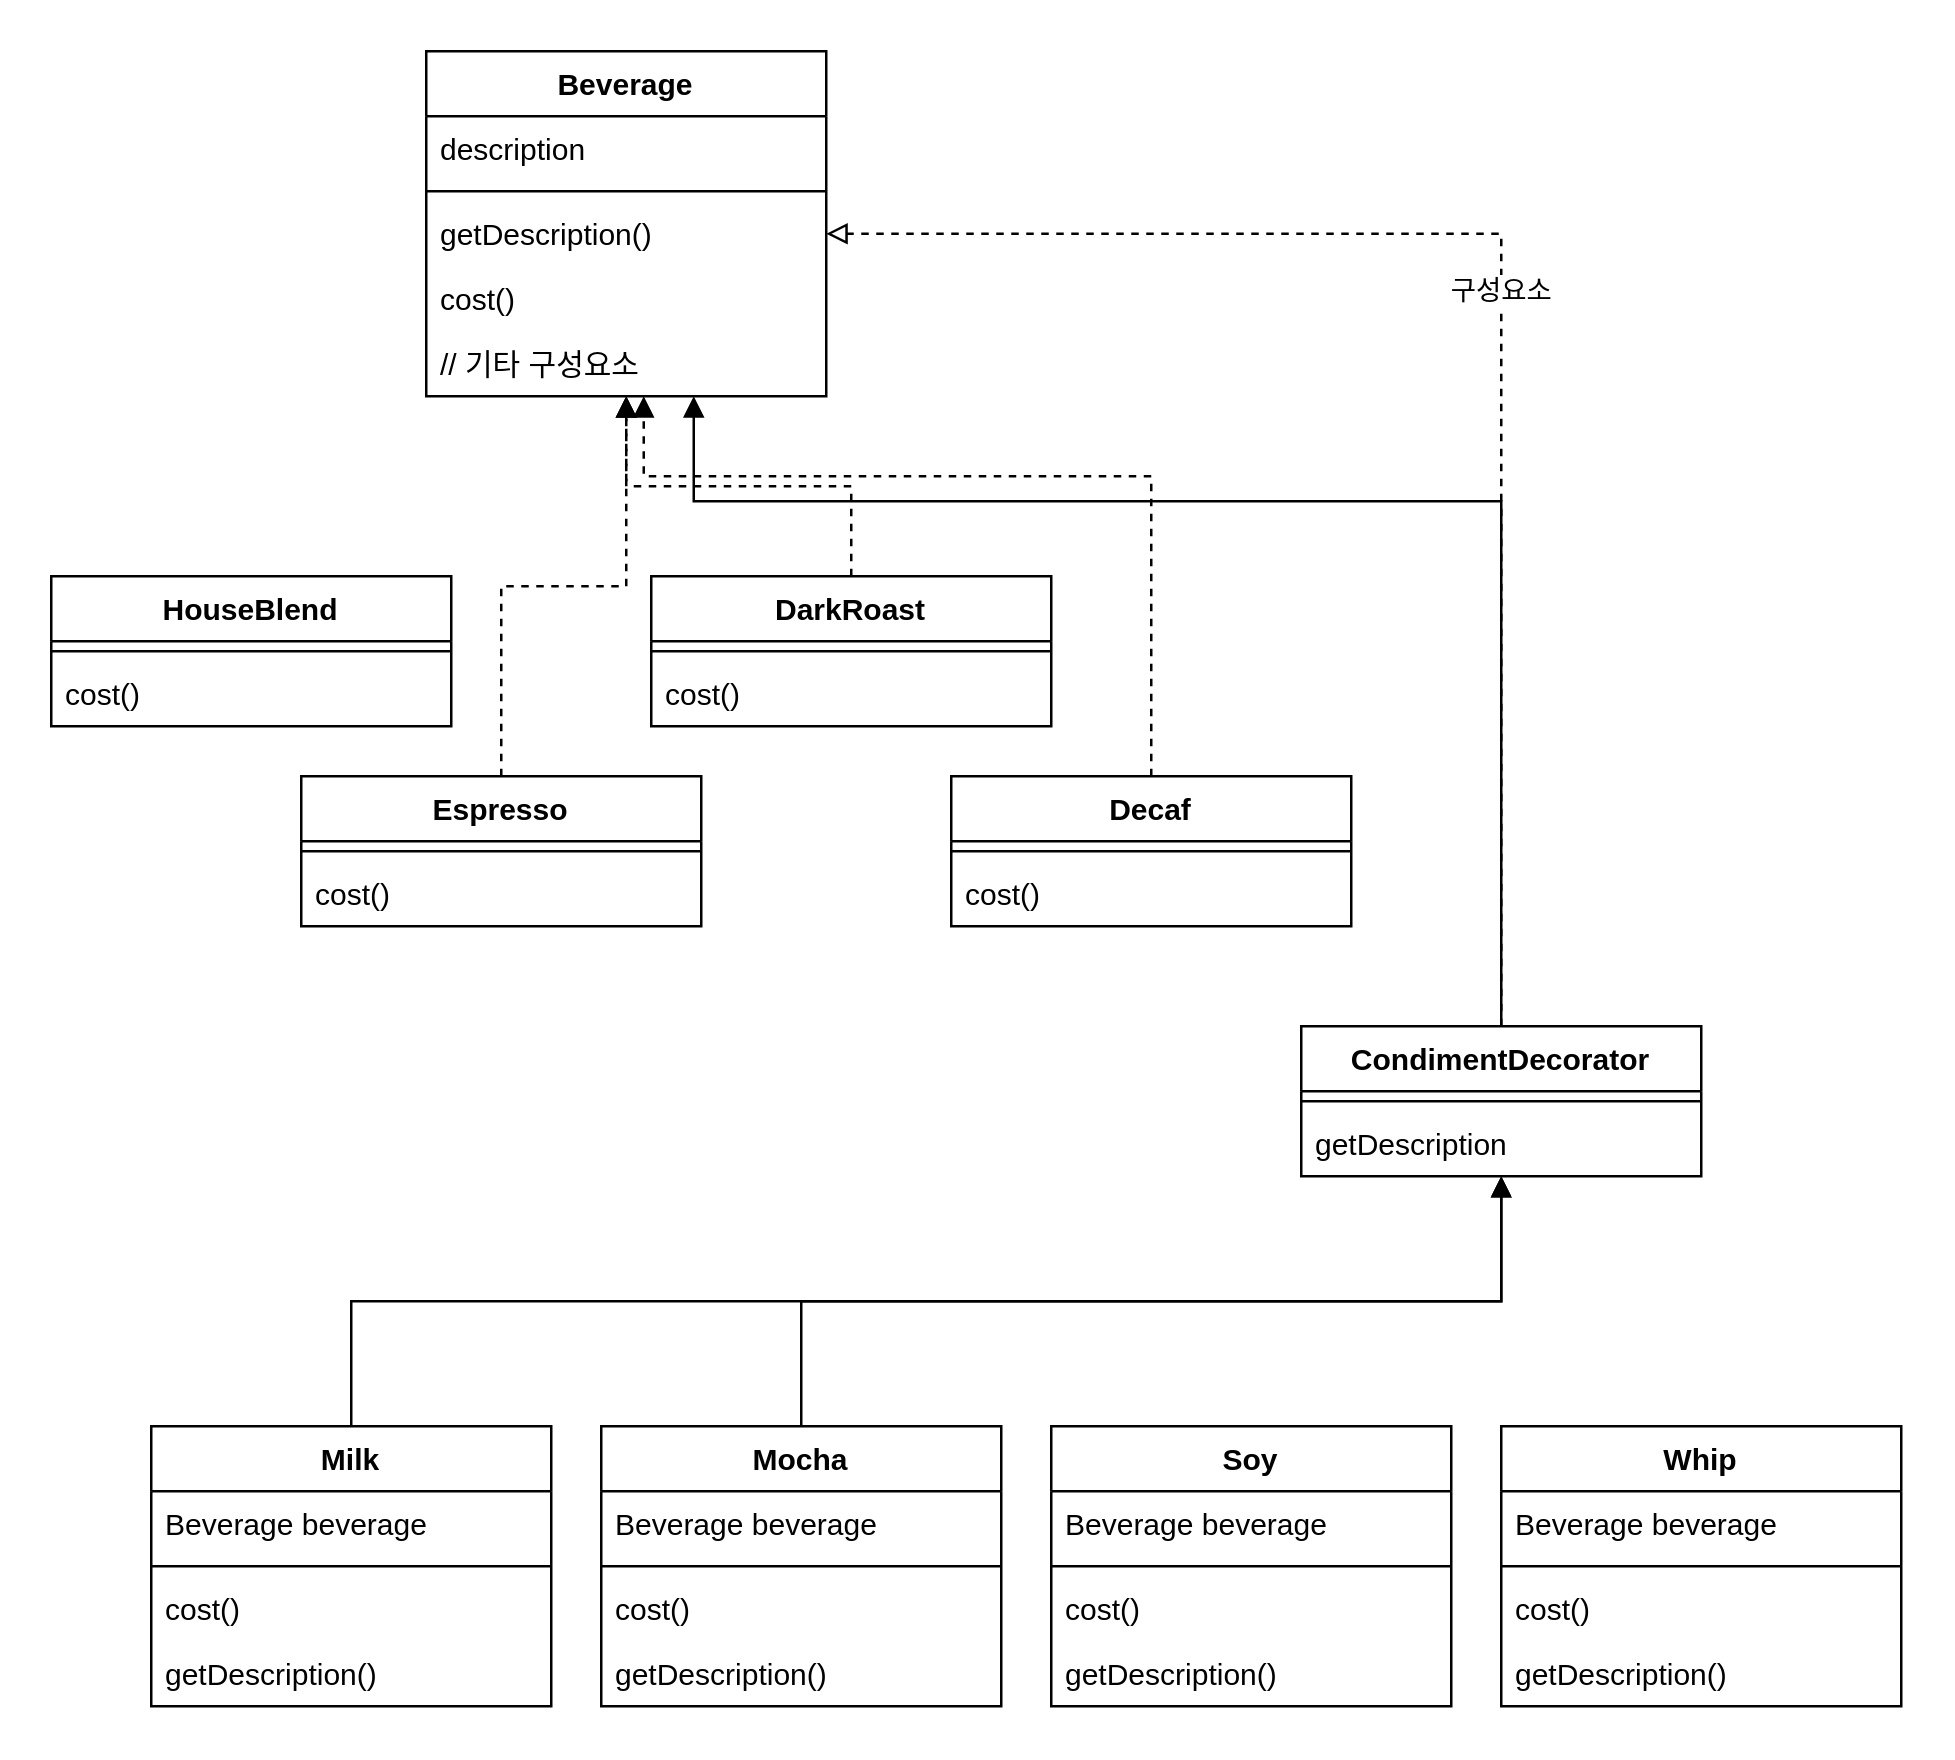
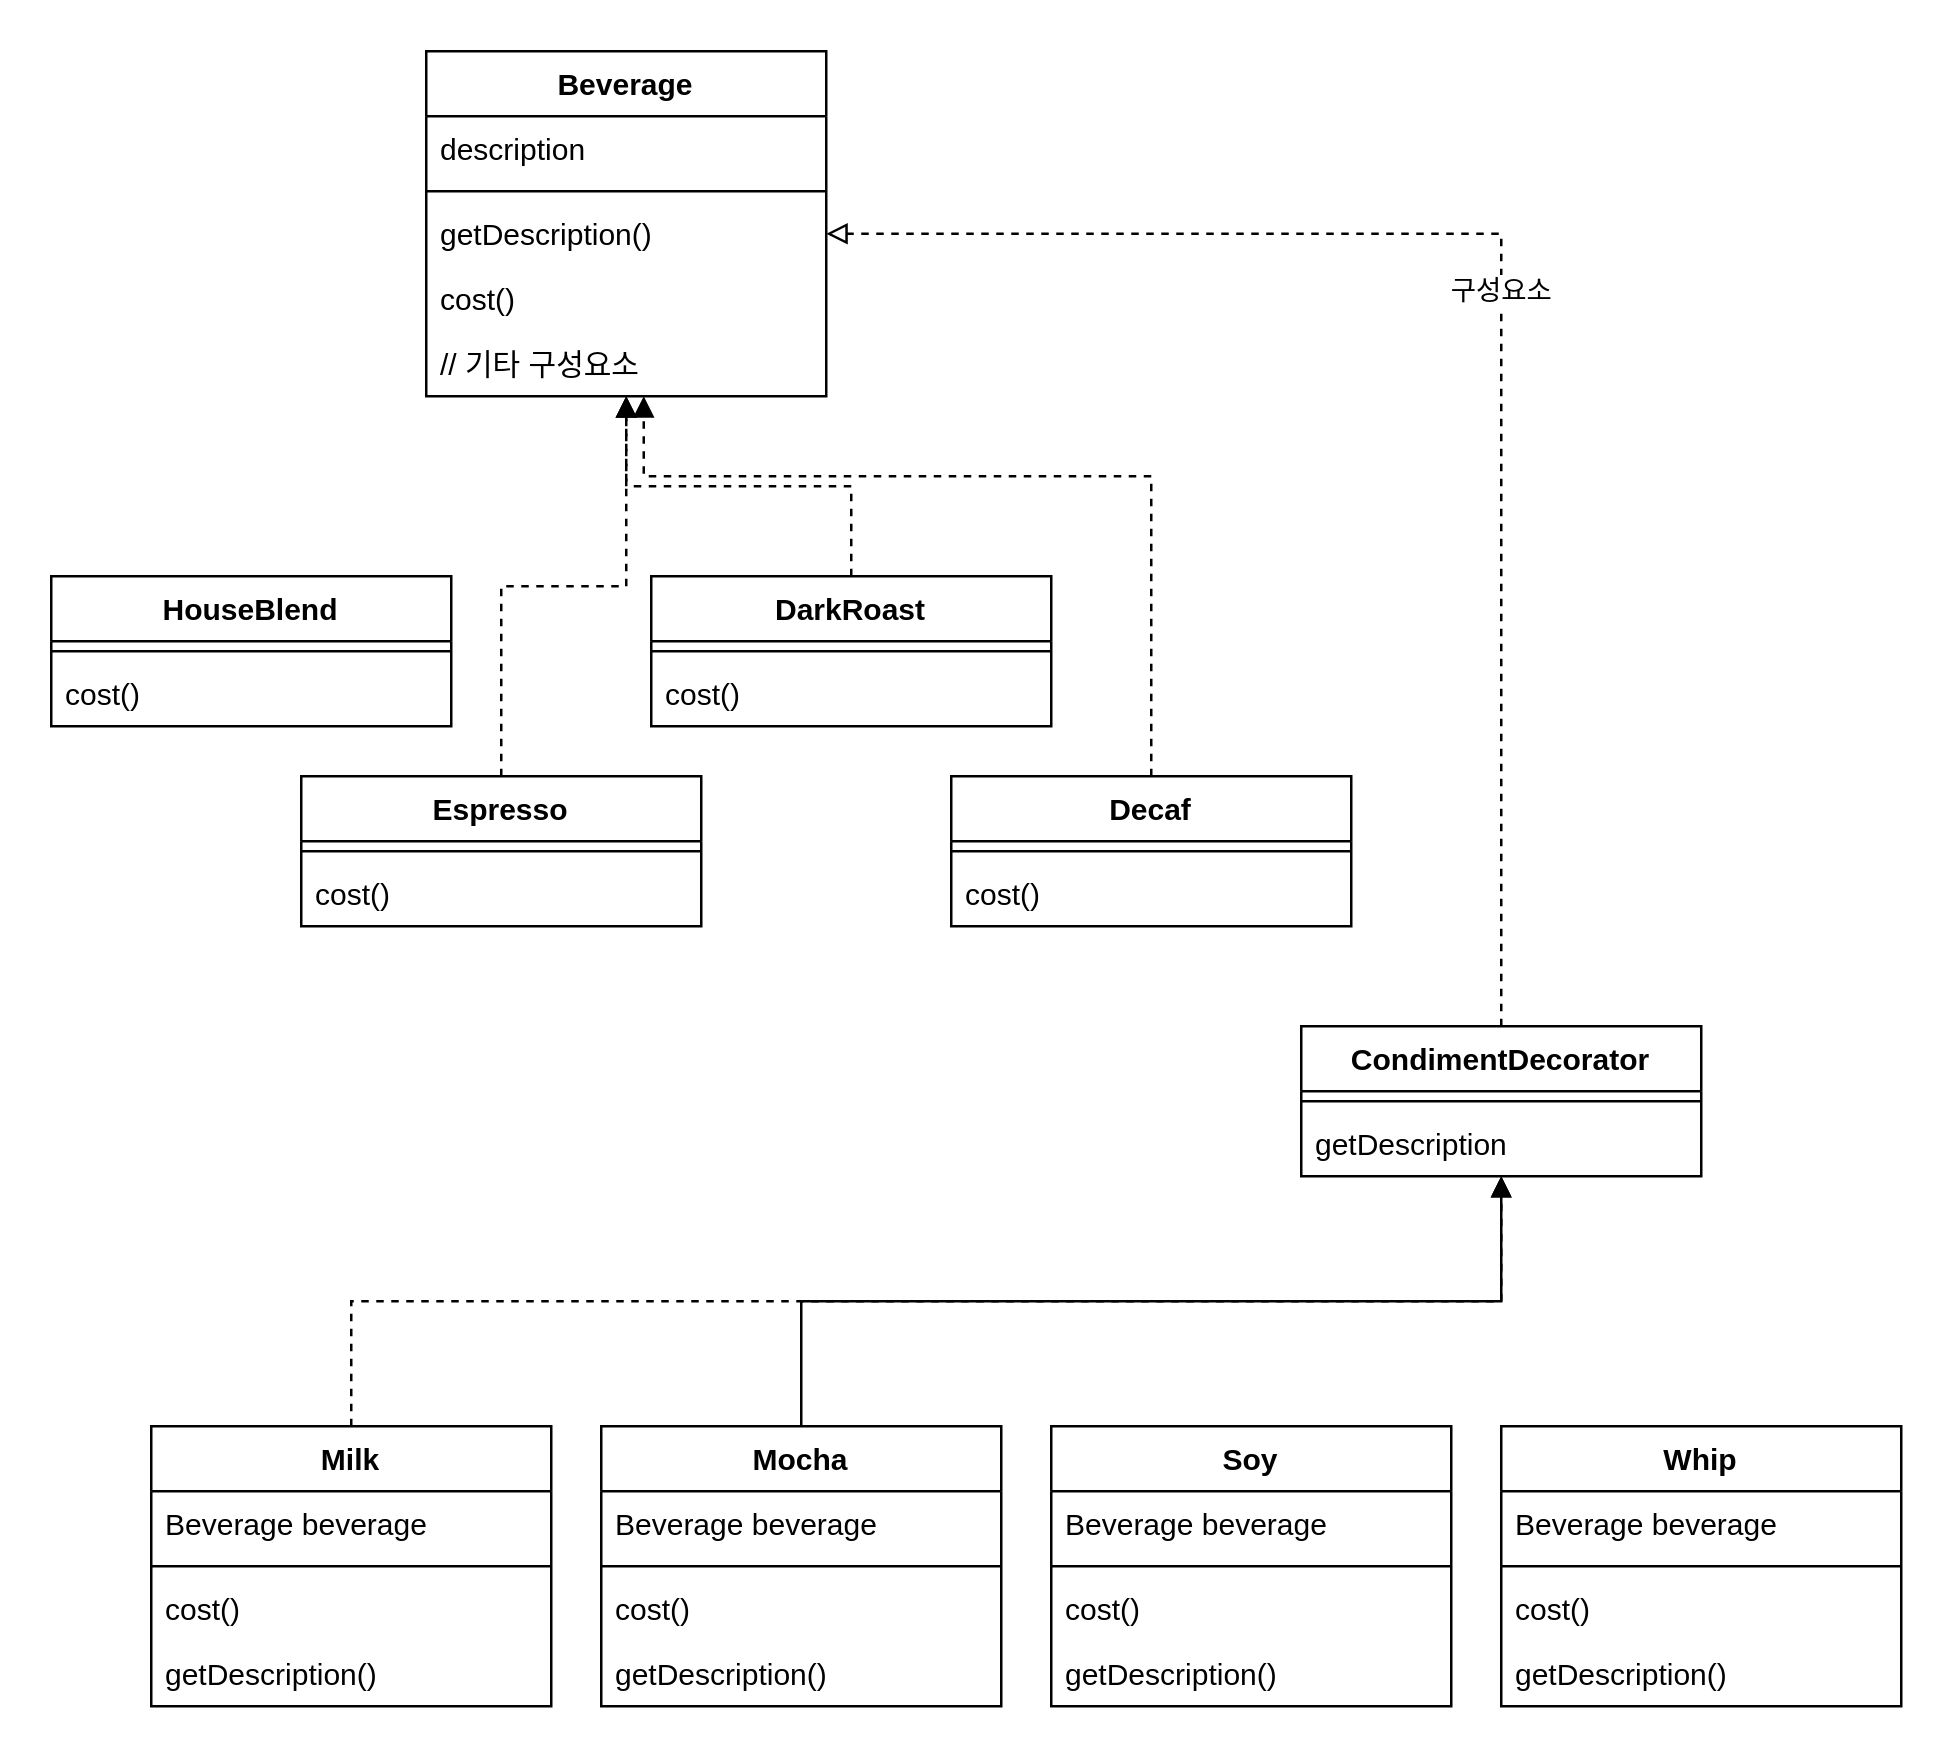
(1326, 501) -> none
(512, 1301) -> (512, 1301)
